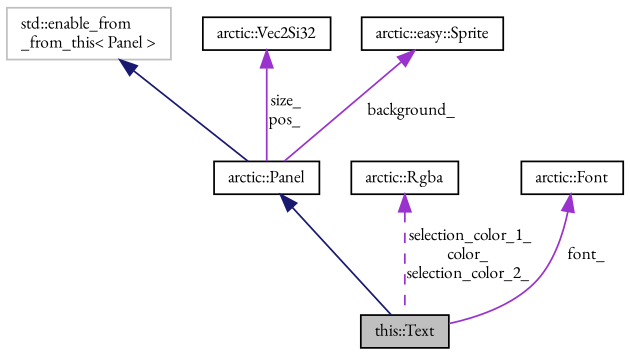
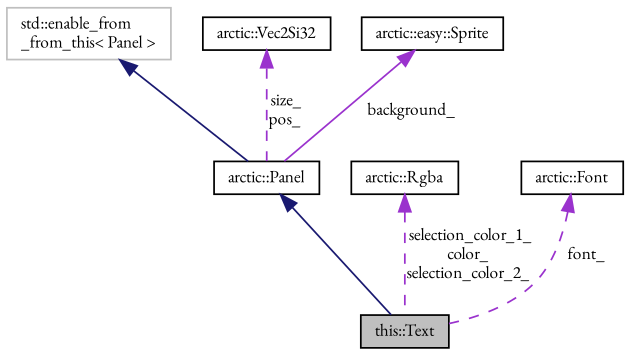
(267, 115) -> (267, 115)
(529, 288) -> (529, 288)
